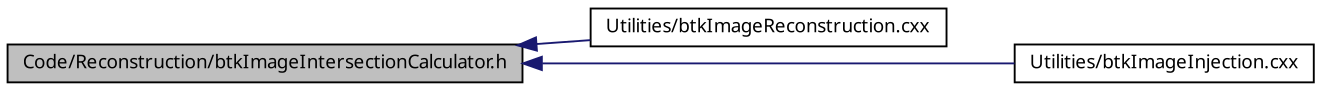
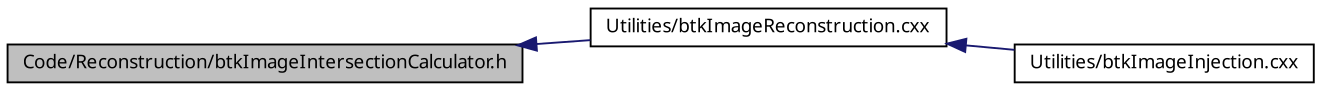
(778, 63) -> (990, 48)
